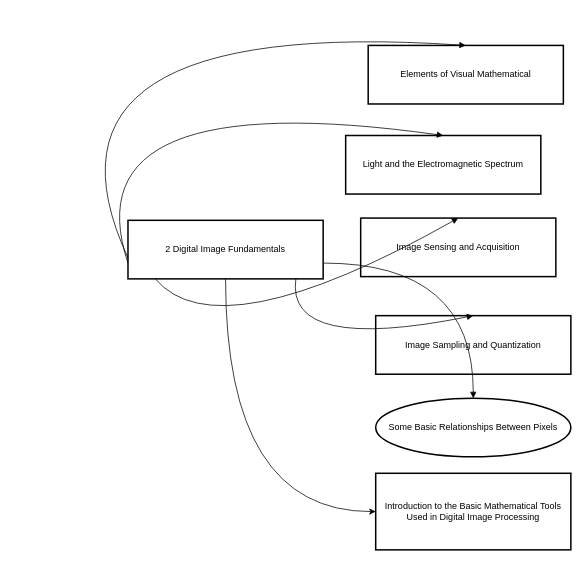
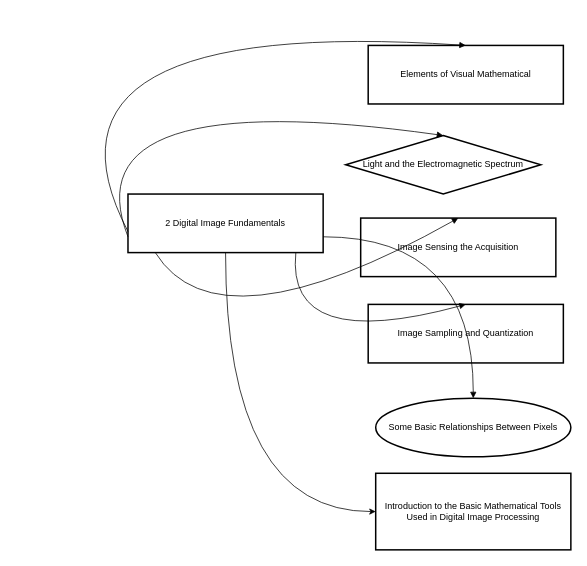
(443, 165) -> (443, 165)
(458, 247) -> (458, 247)
(225, 249) -> (225, 223)
(473, 345) -> (465, 333)
